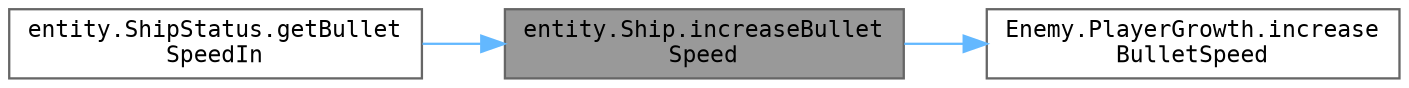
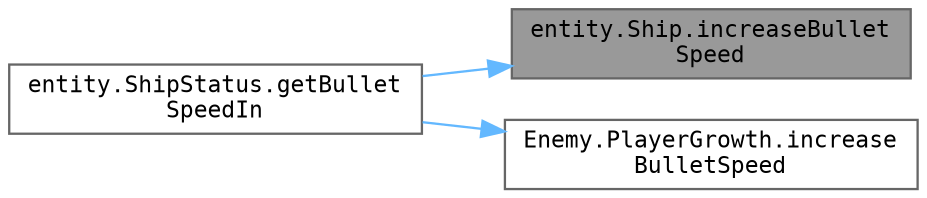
(934, 44) -> (452, 126)
